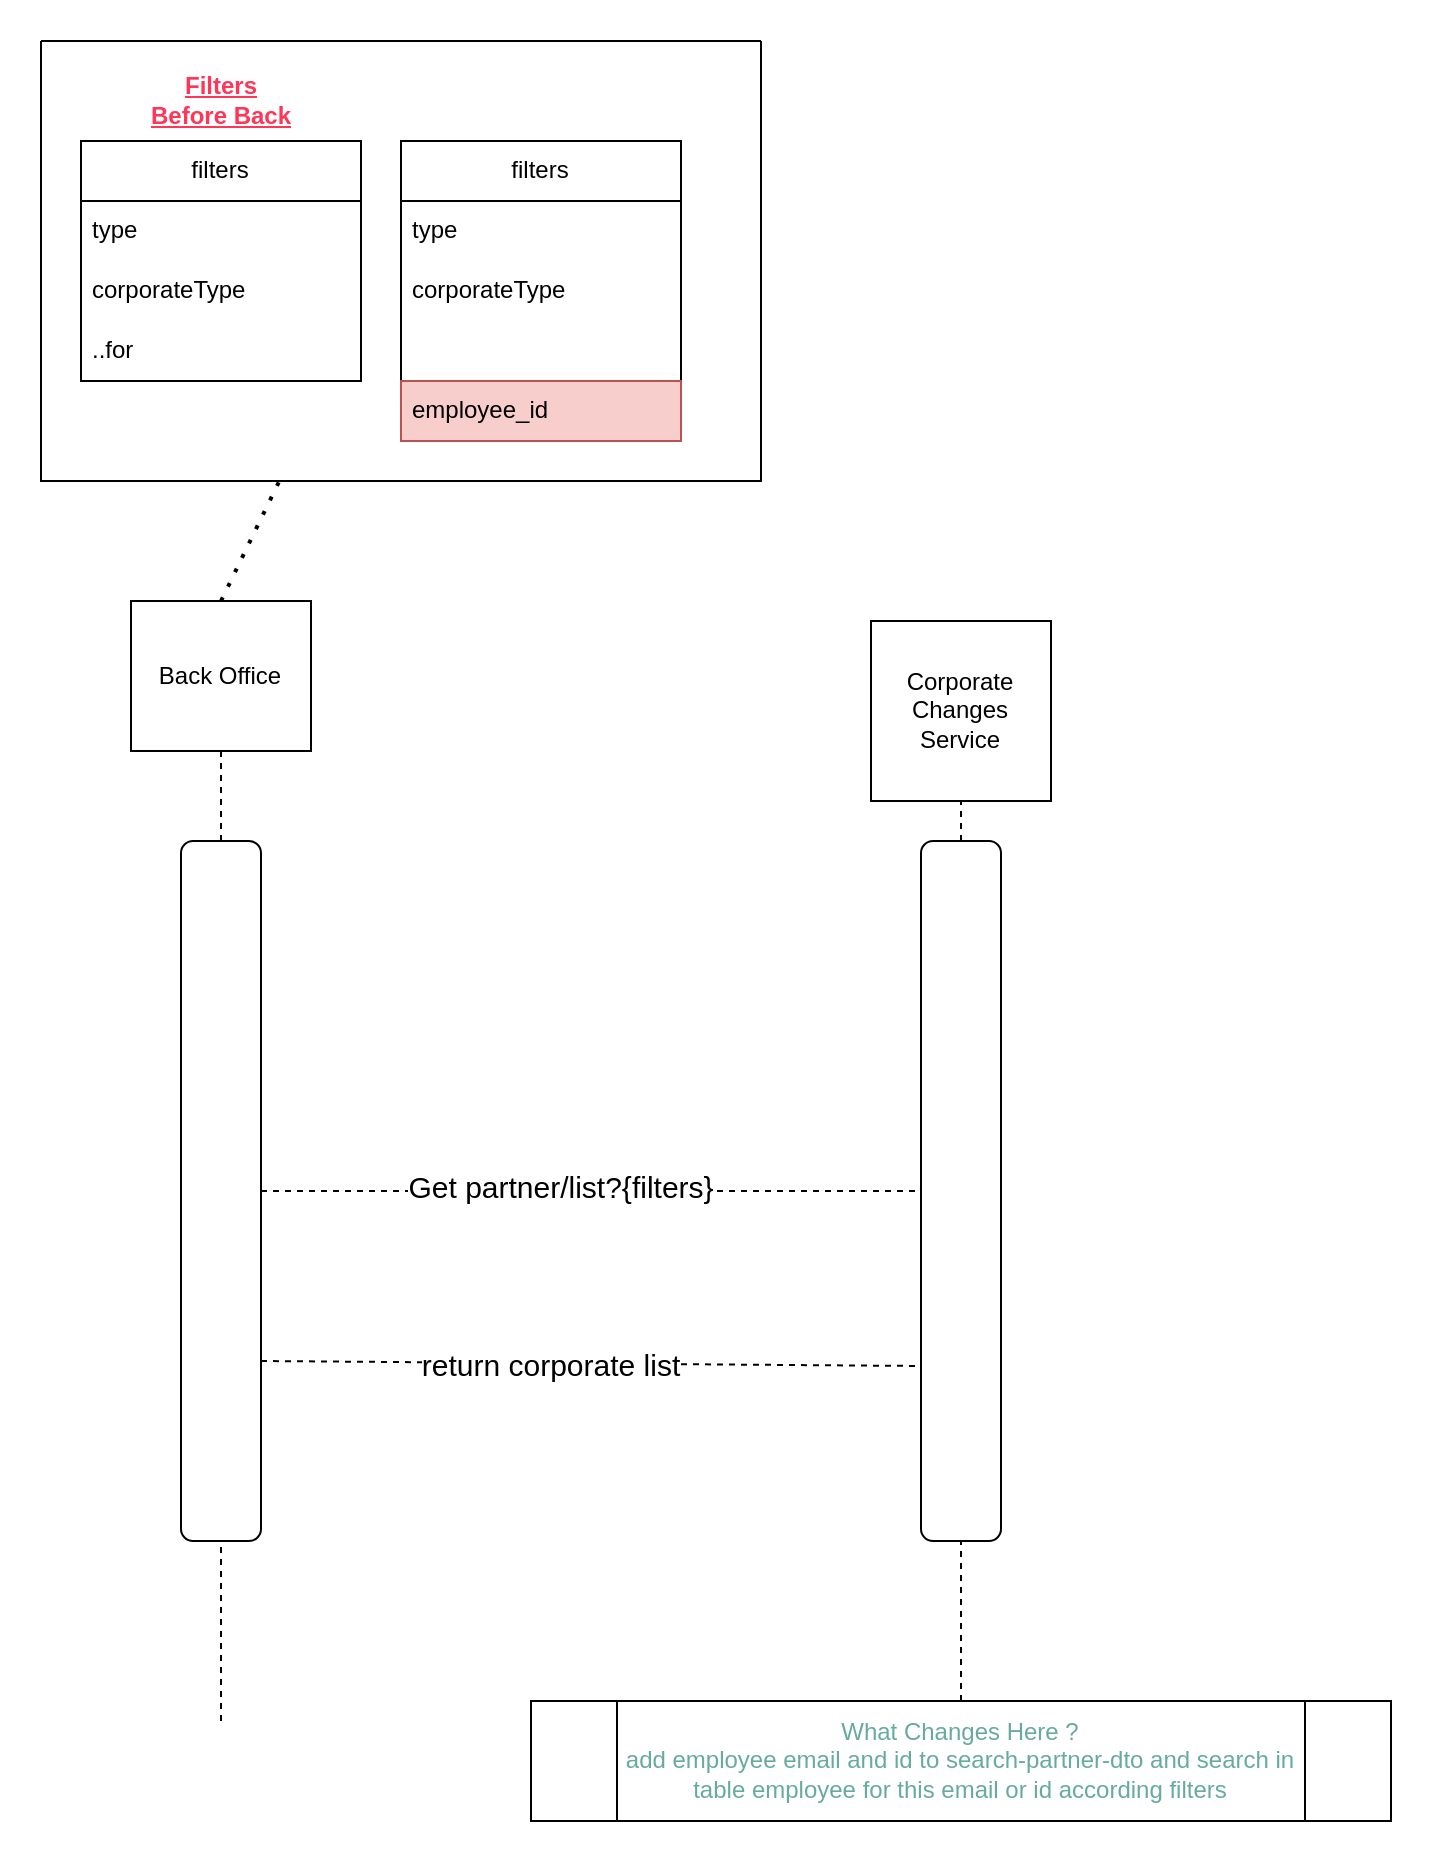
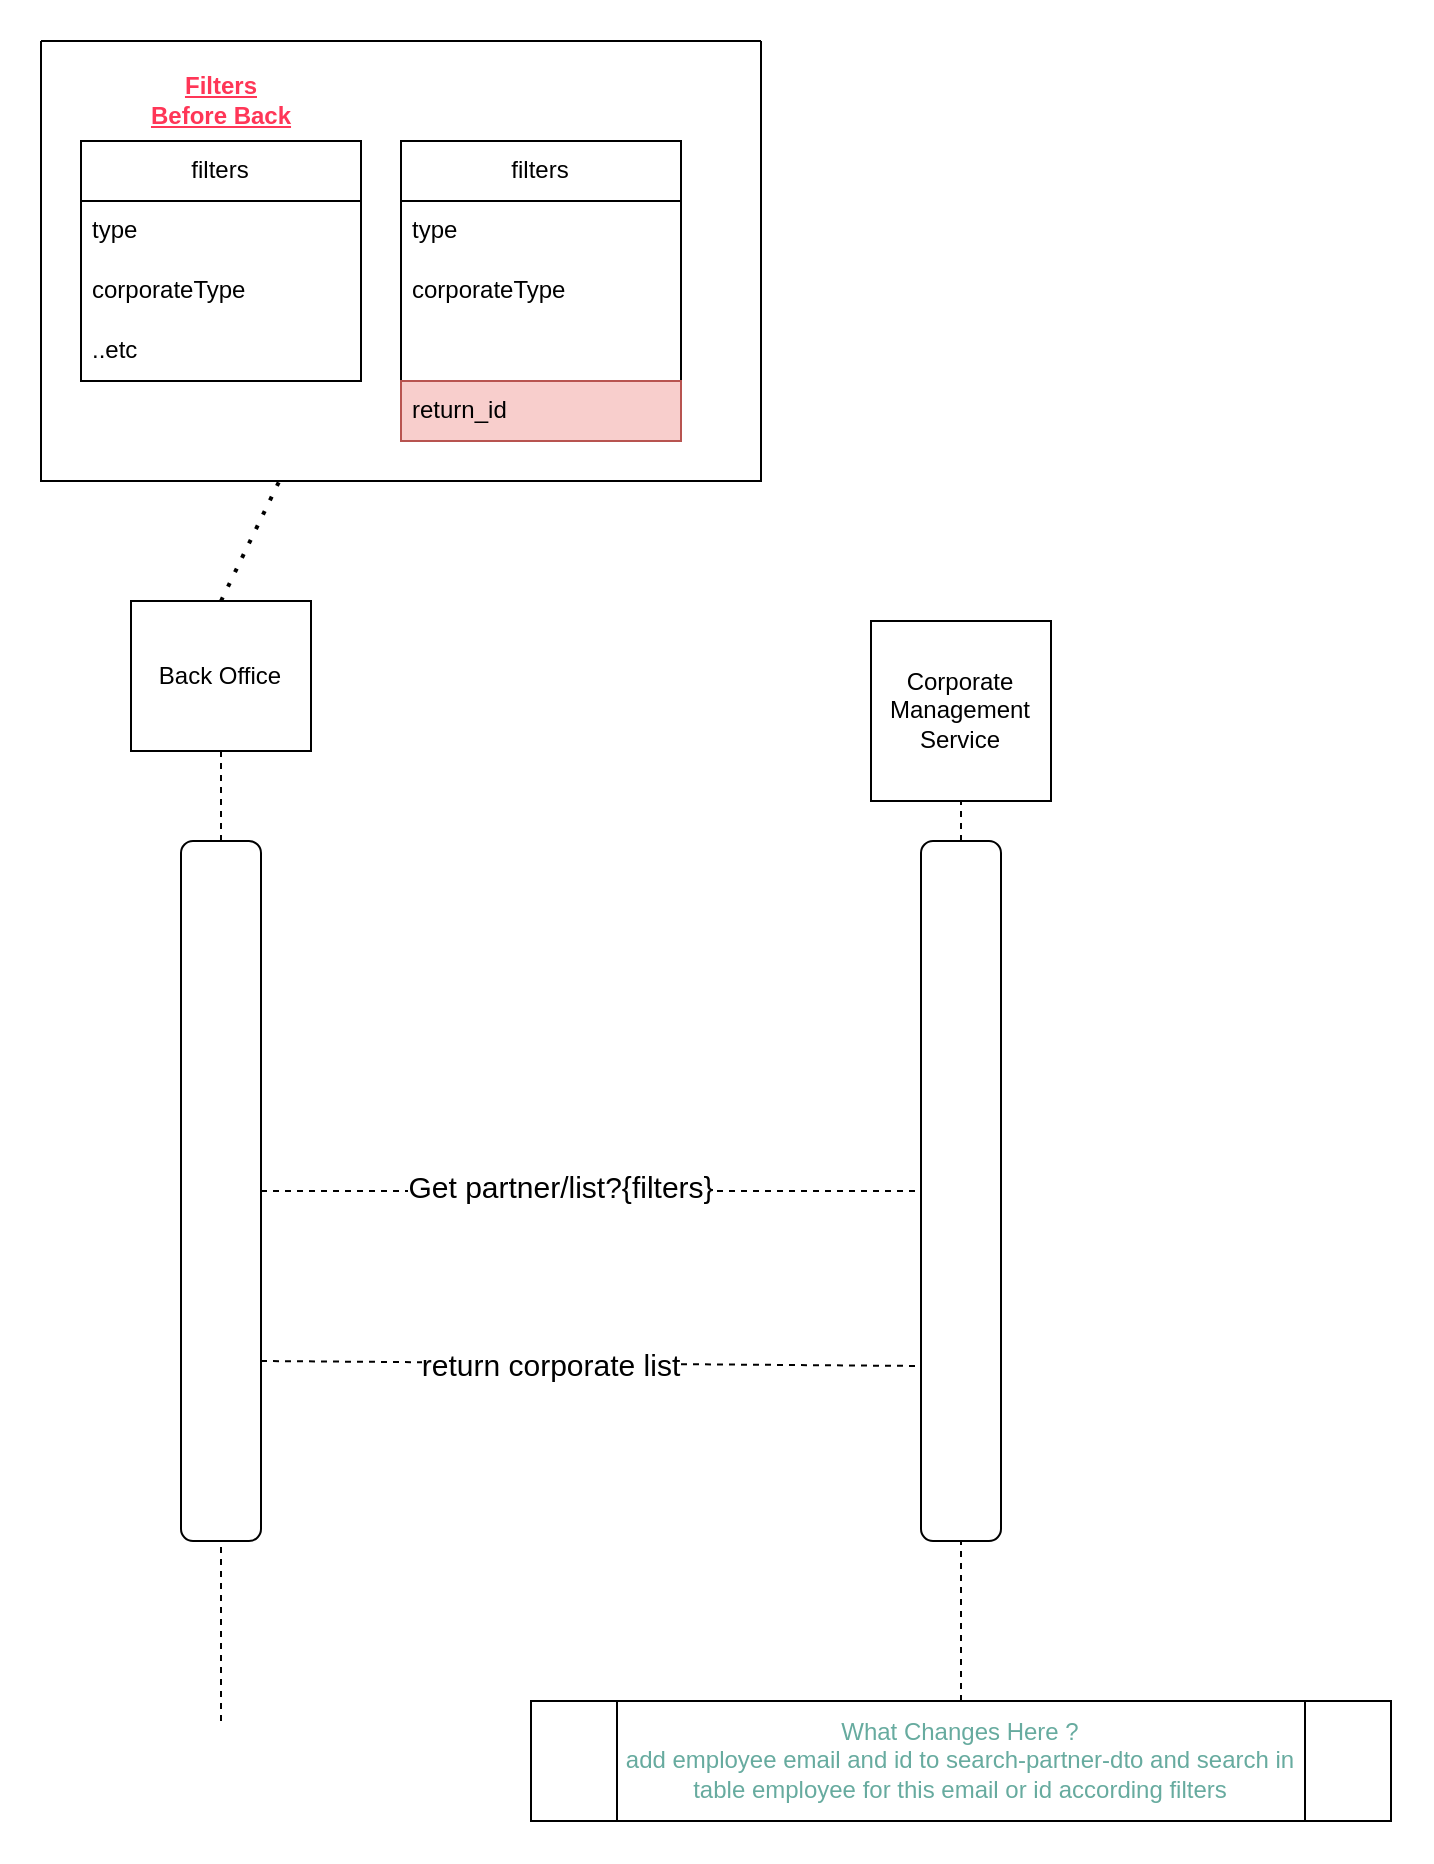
(120, 351) -> (120, 351)
(481, 411) -> (470, 411)
(961, 711) -> (961, 711)
